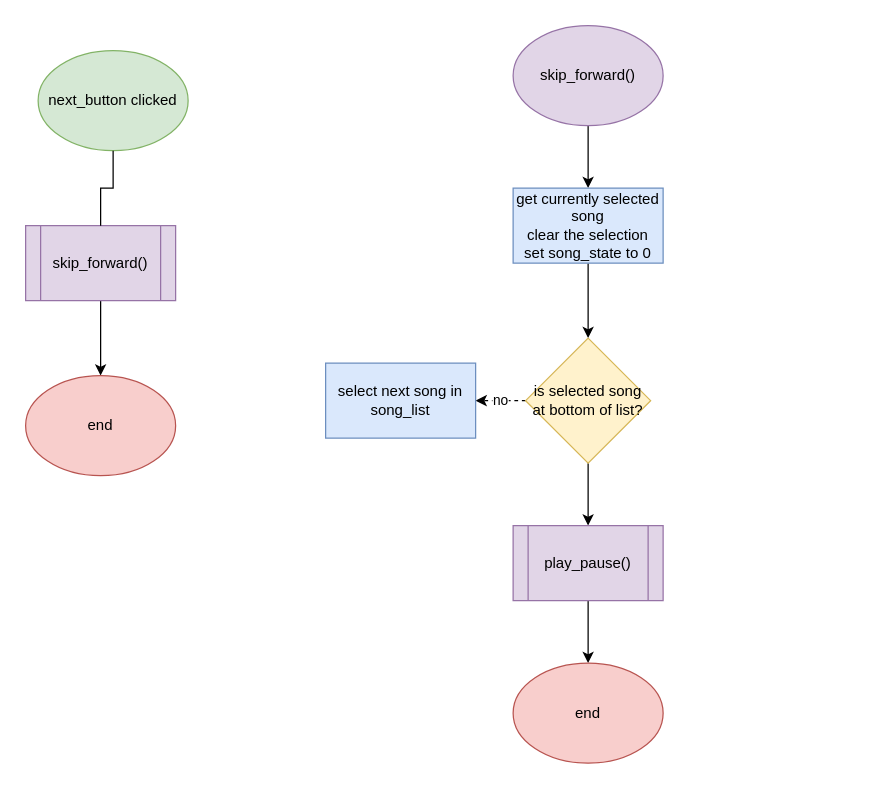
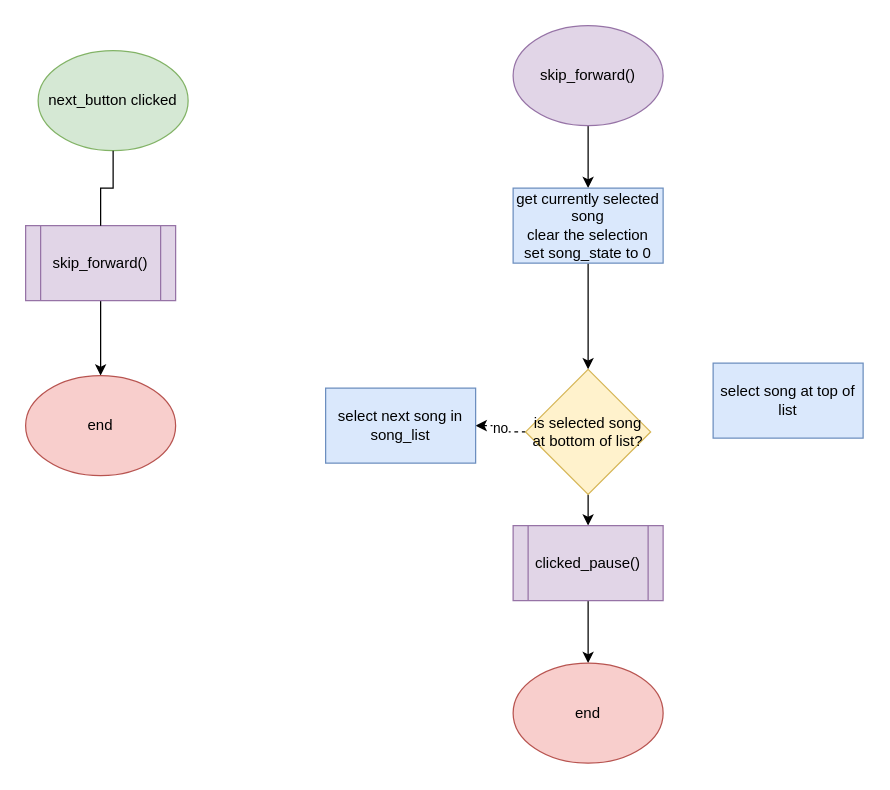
(401, 401) -> (401, 426)
(588, 401) -> (588, 432)
none -> (788, 401)
(588, 563) -> (588, 563)
